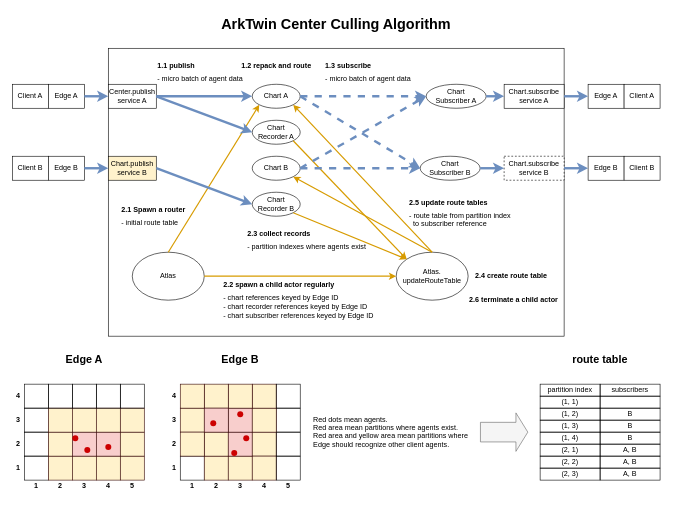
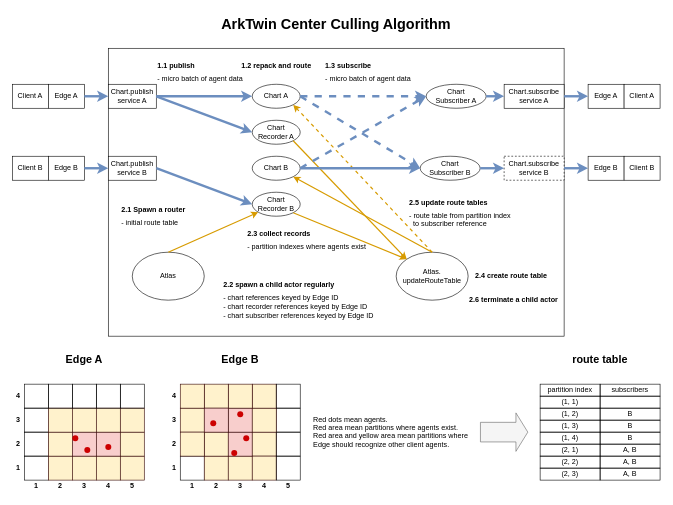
(132, 96) -> (132, 96)
(132, 168) -> (132, 168)
(368, 168) -> (368, 168)
(363, 179) -> (363, 179)
(213, 181) -> (211, 233)
(297, 276) -> none
